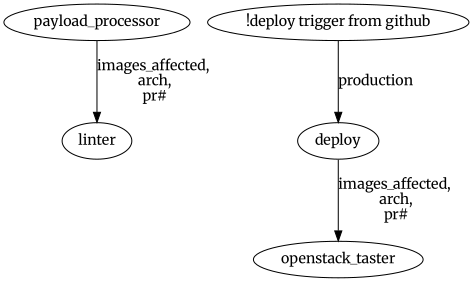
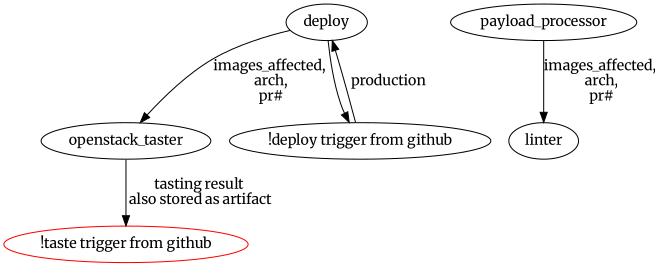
none -> (334, 78)
none -> (126, 244)
